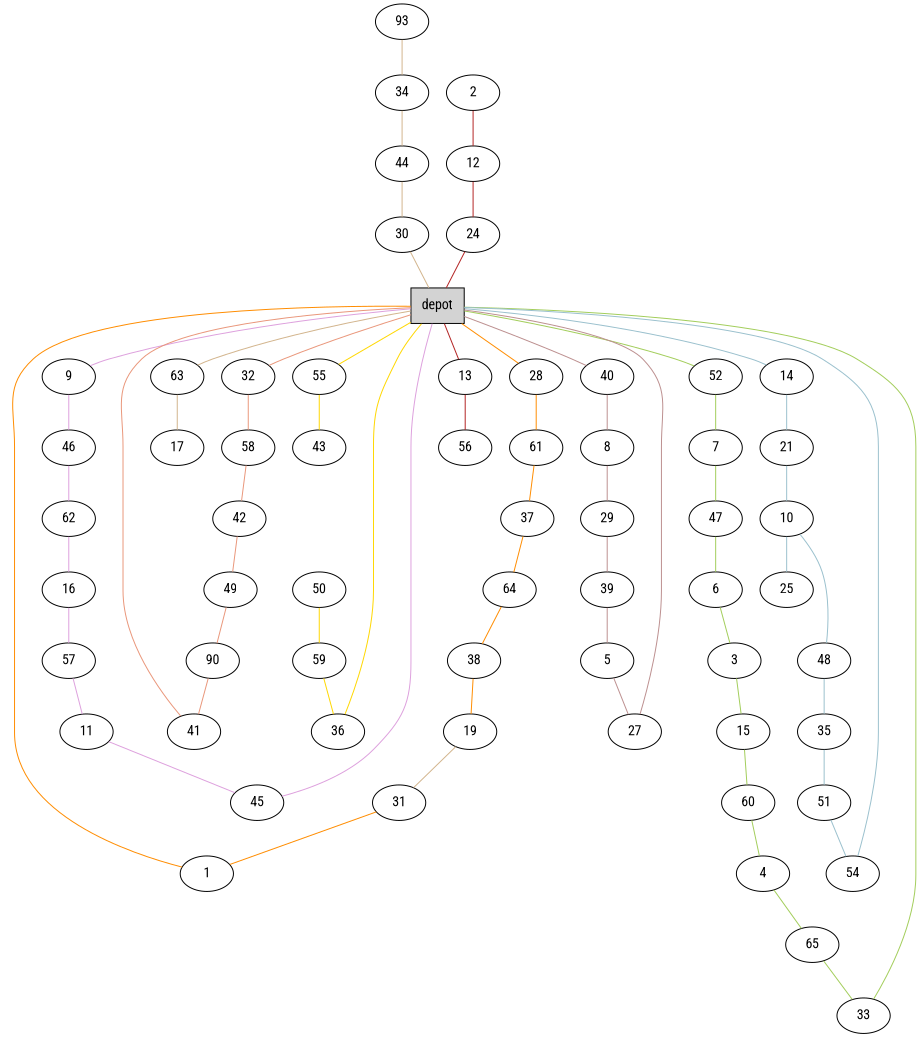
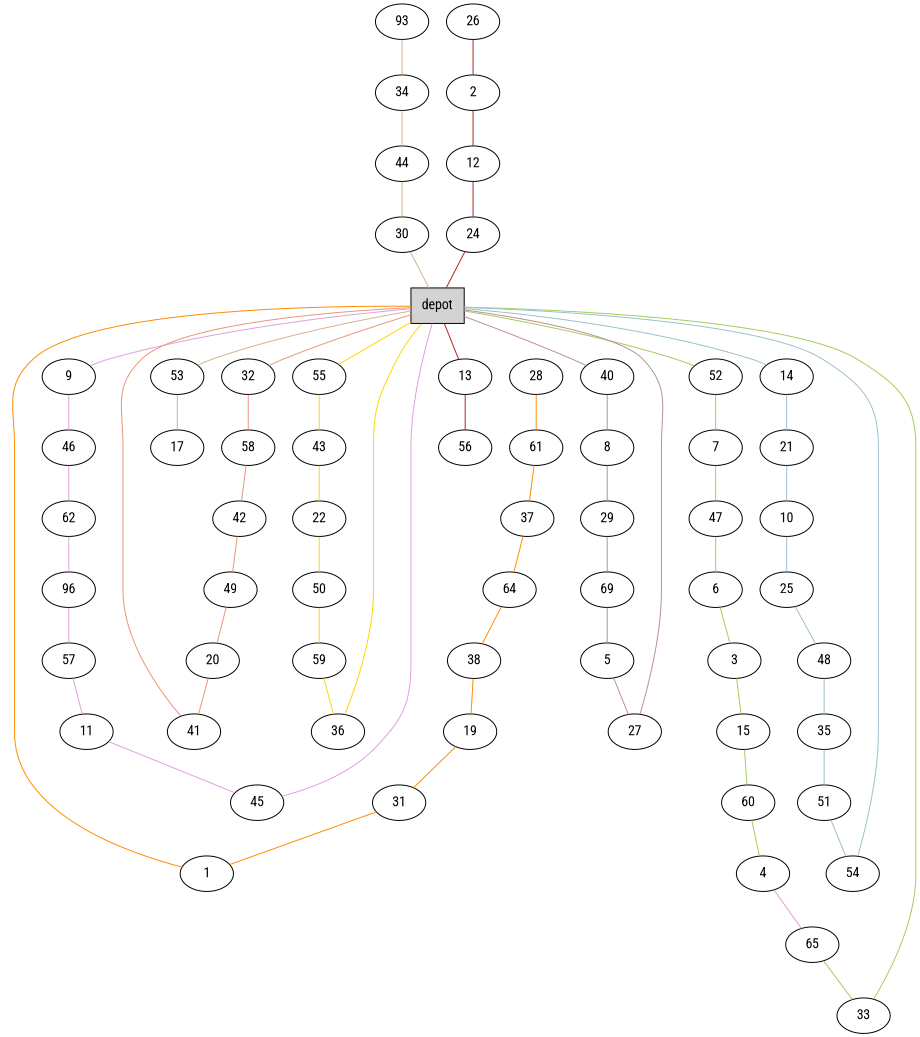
none -> (473, 22)
(490, 343) -> none
(177, 377) -> (177, 377)
none -> (319, 519)
(825, 585) -> (805, 625)
(69, 590) -> (69, 590)
(607, 590) -> (607, 590)
(213, 661) -> (213, 661)
(435, 767) -> (435, 767)
(788, 909) -> (788, 909)
